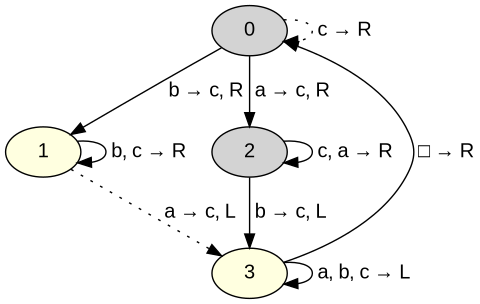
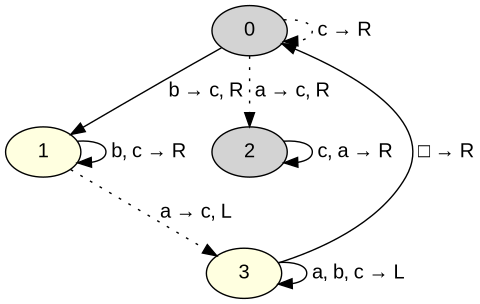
(250, 84) -> (250, 84)
(250, 206) -> none
